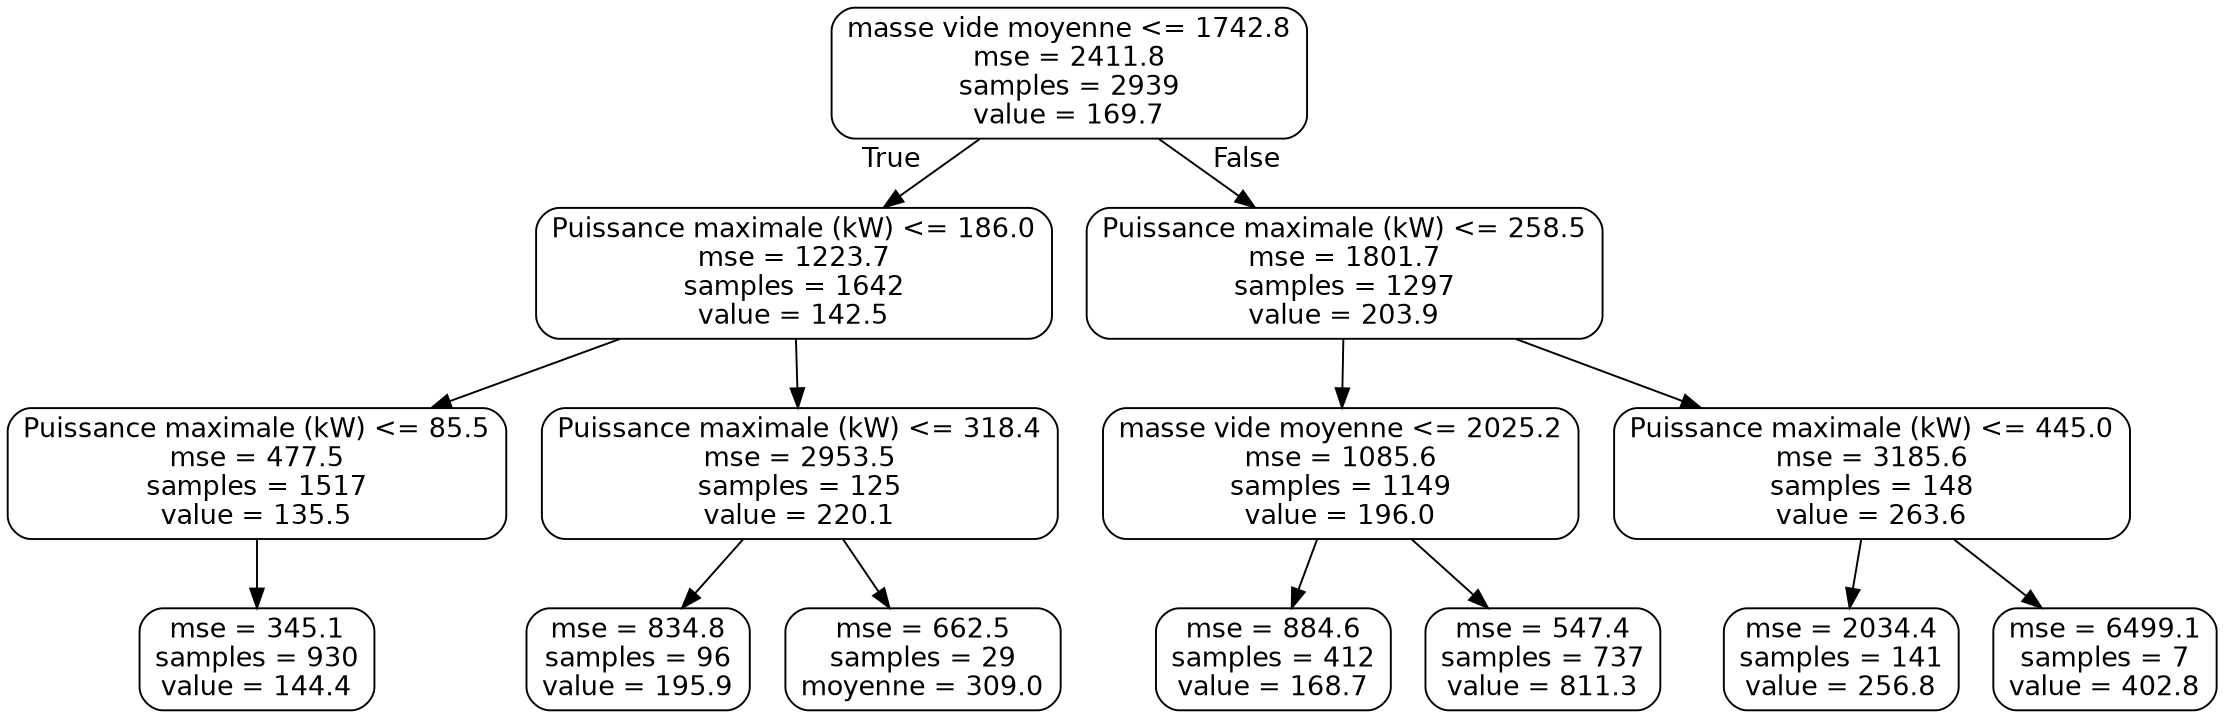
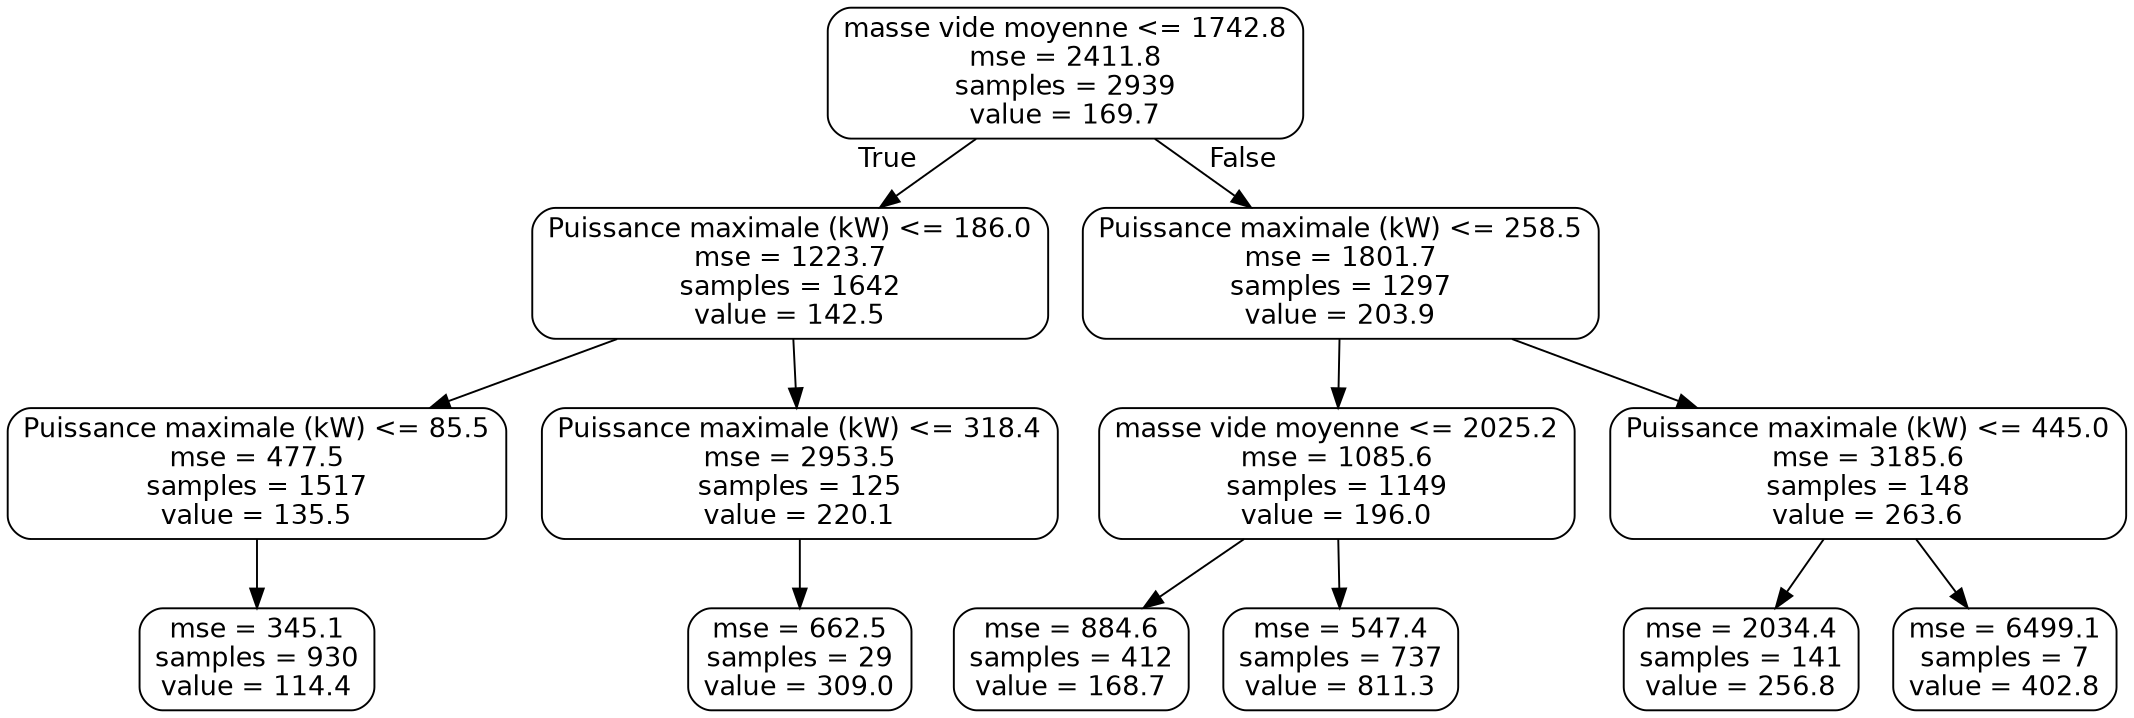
(257, 659) -> (257, 659)
(638, 659) -> none
(923, 659) -> (800, 659)
